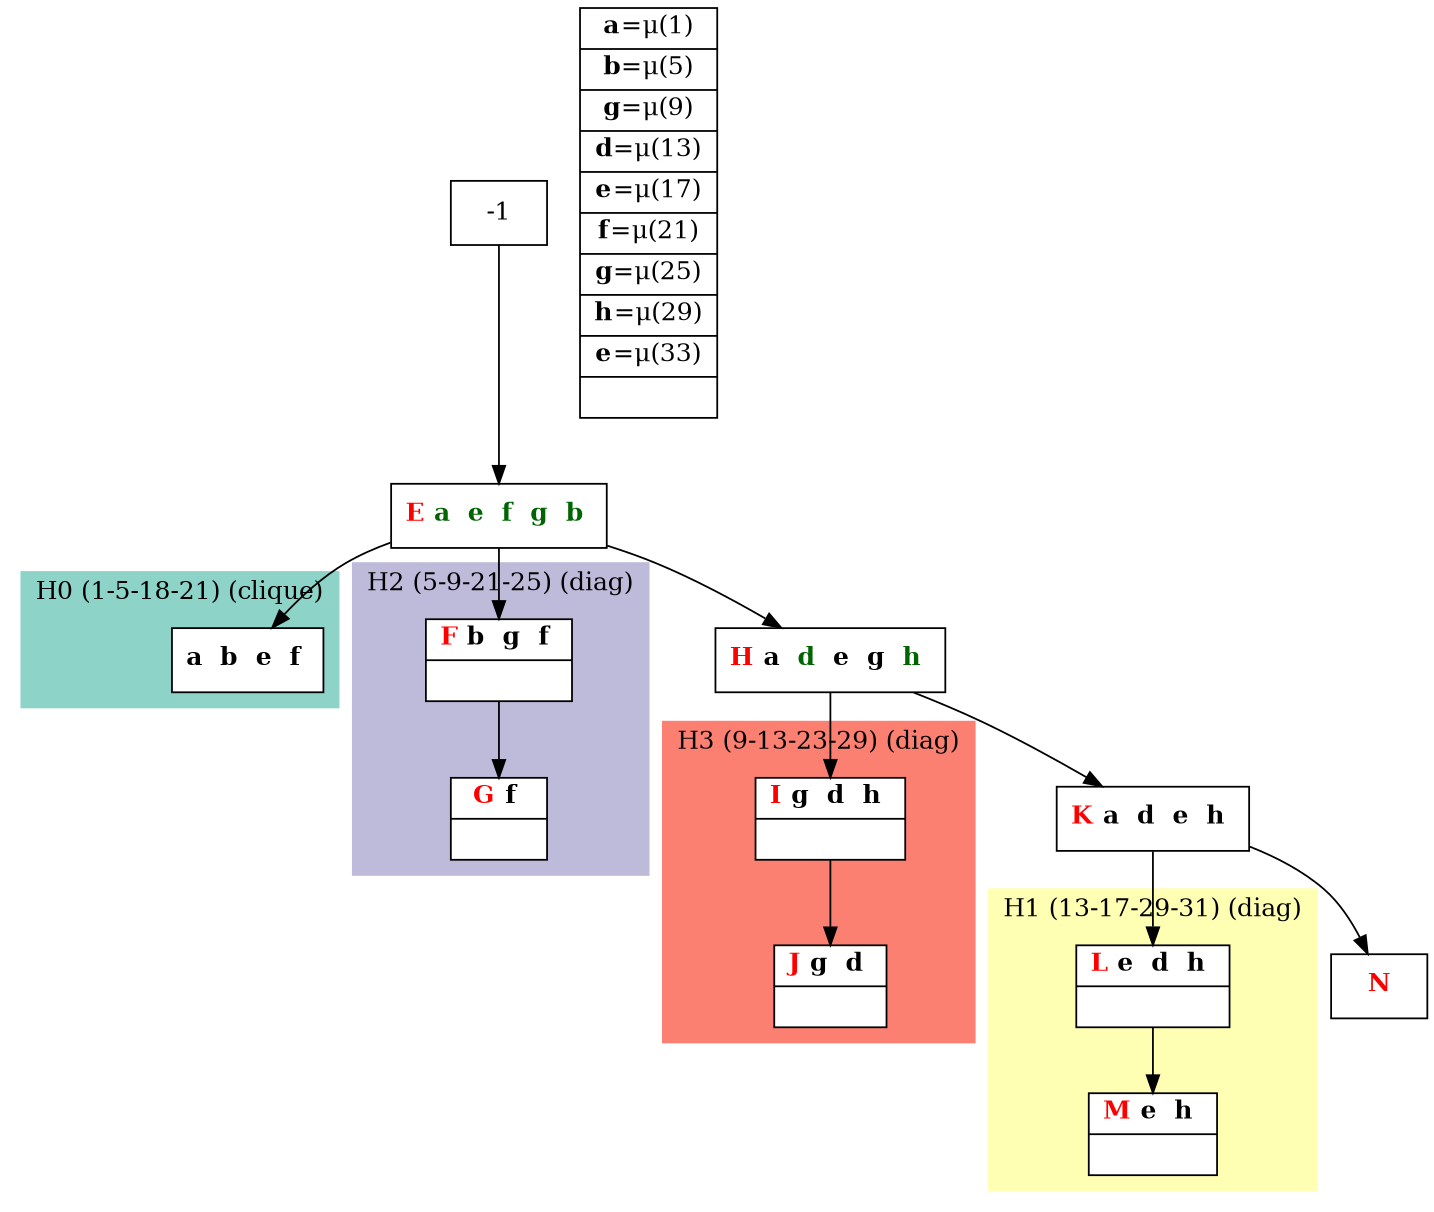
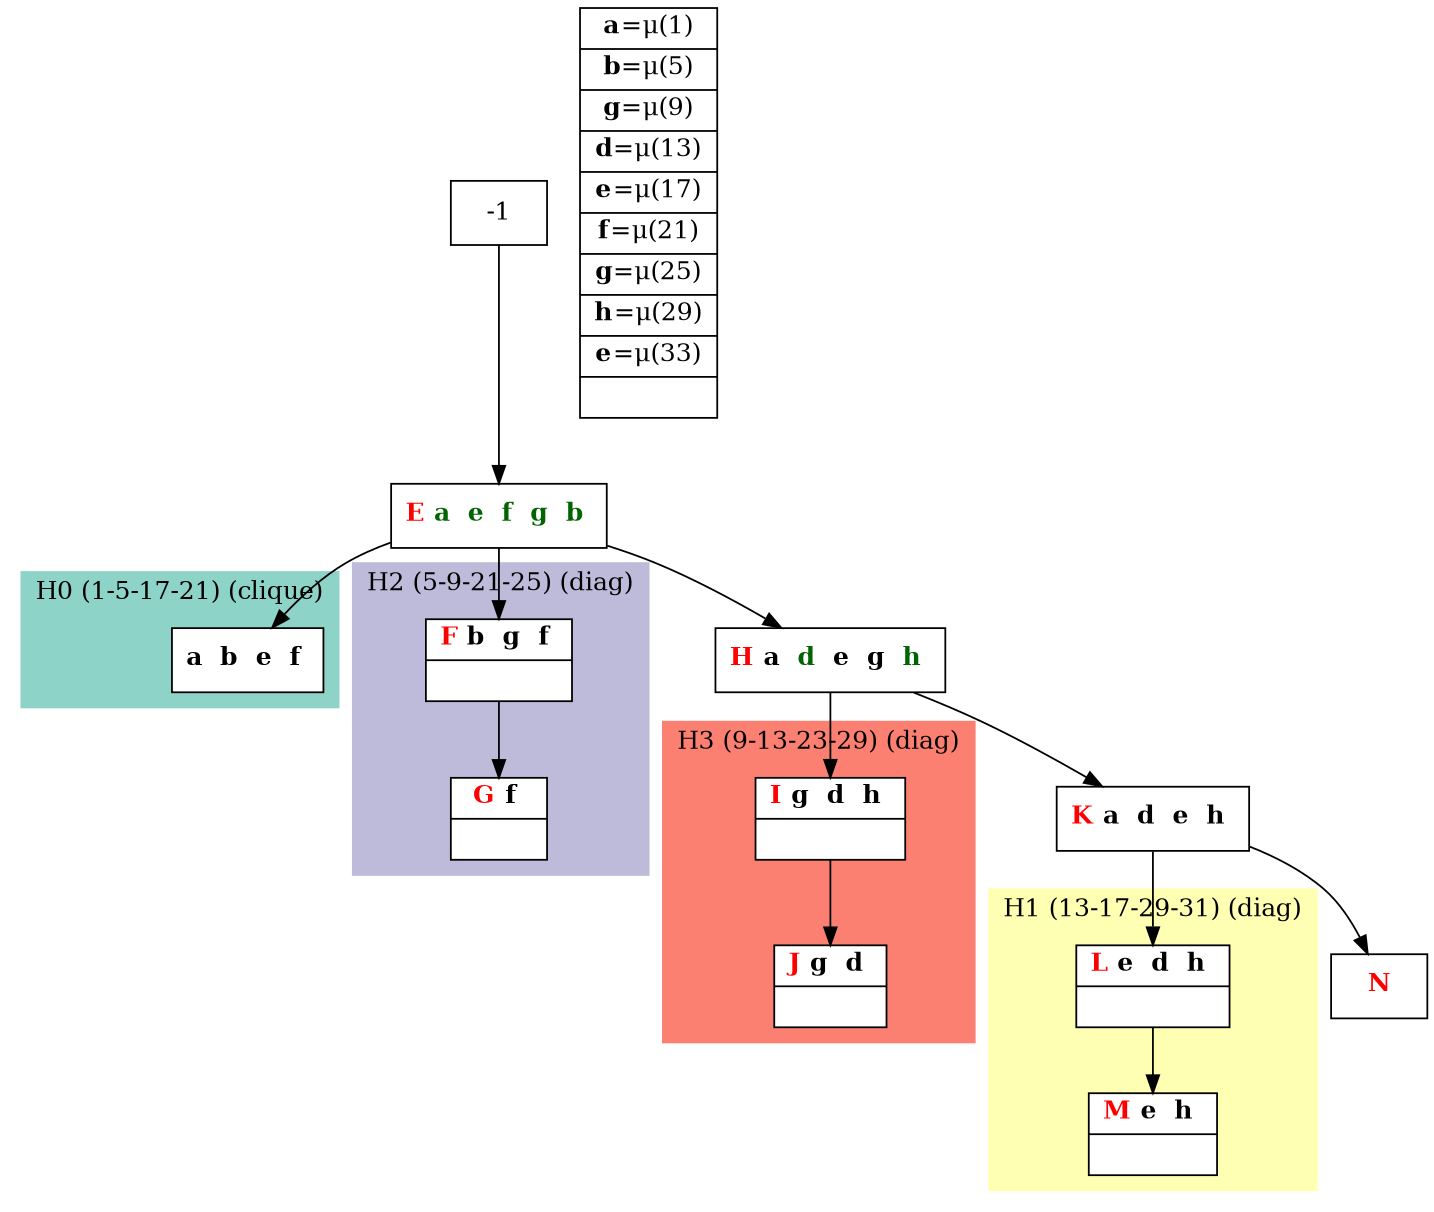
(180, 592) -> (180, 592)
